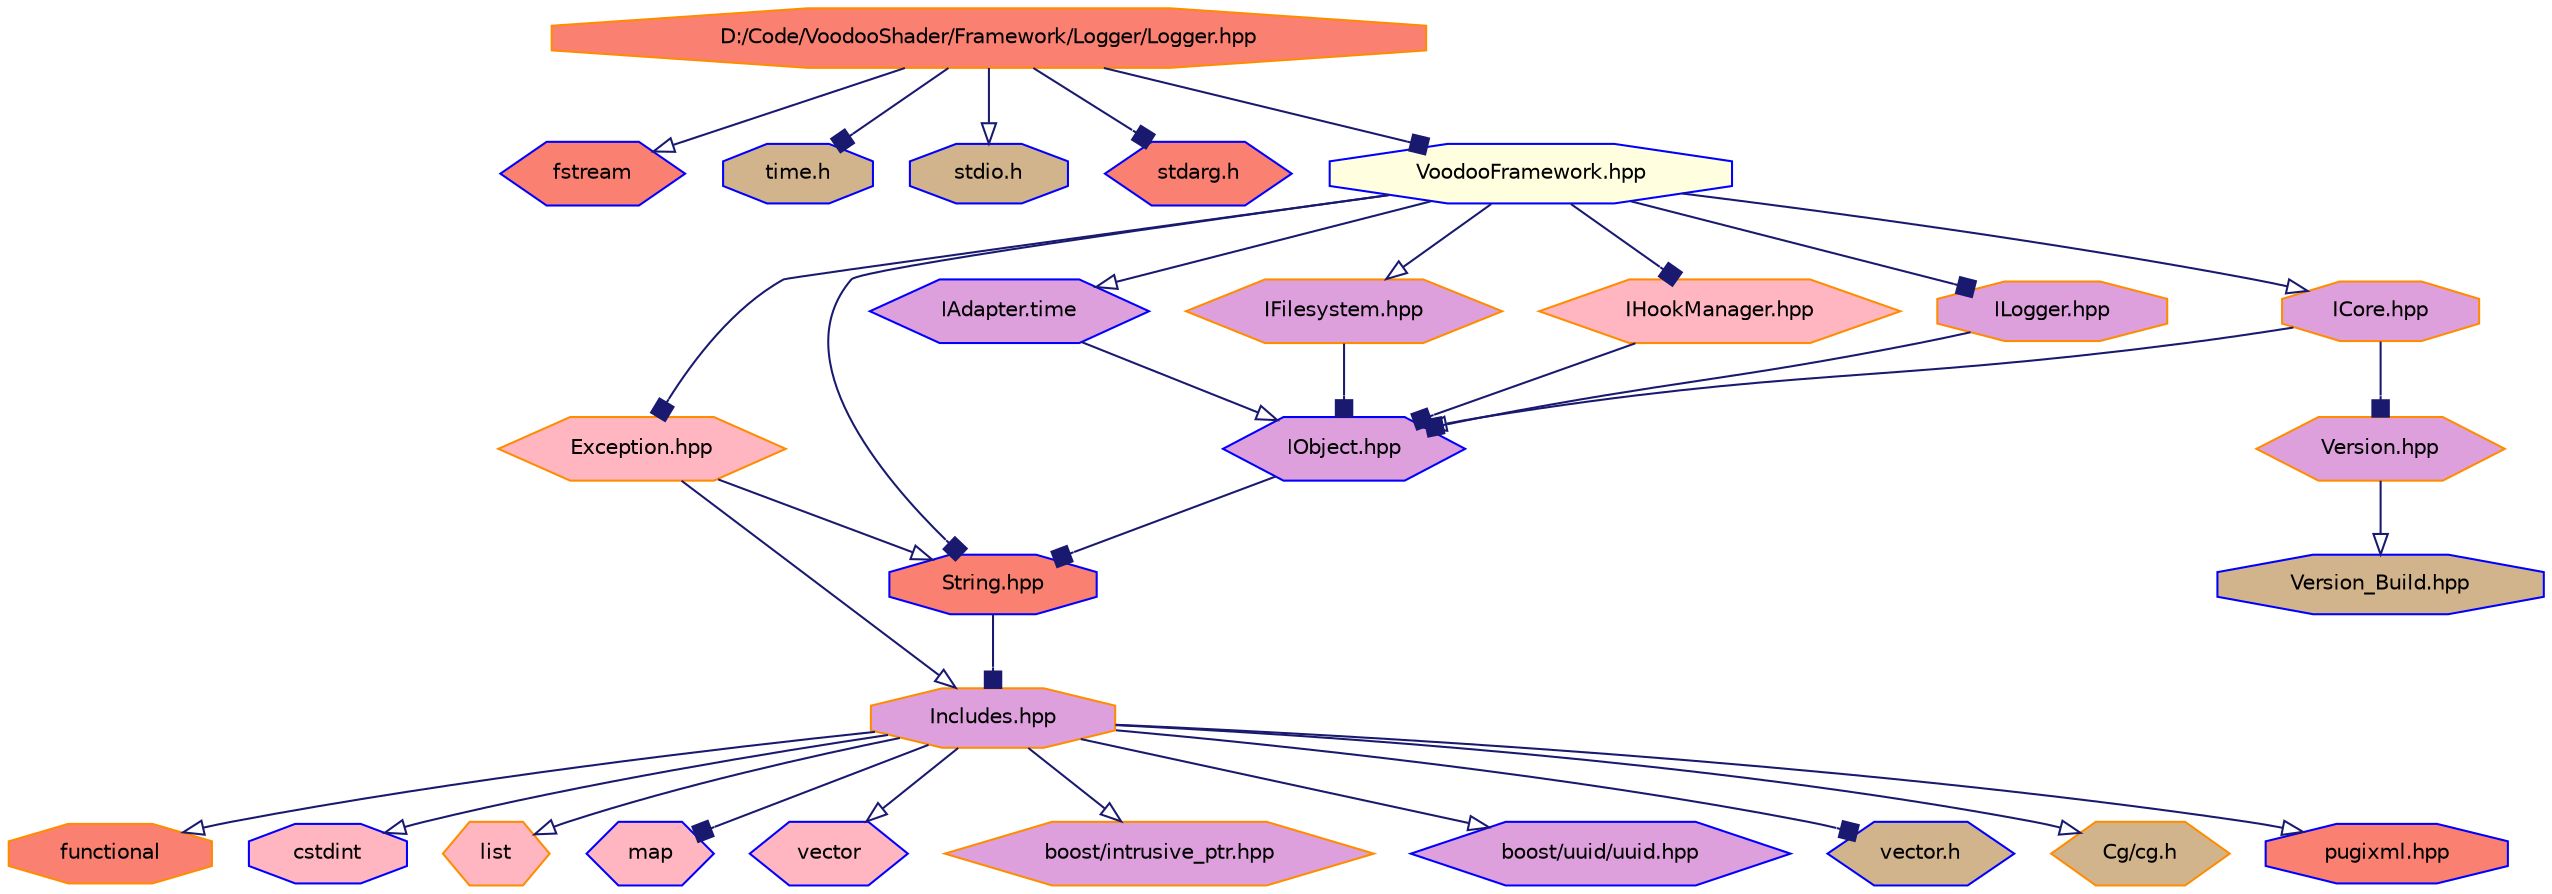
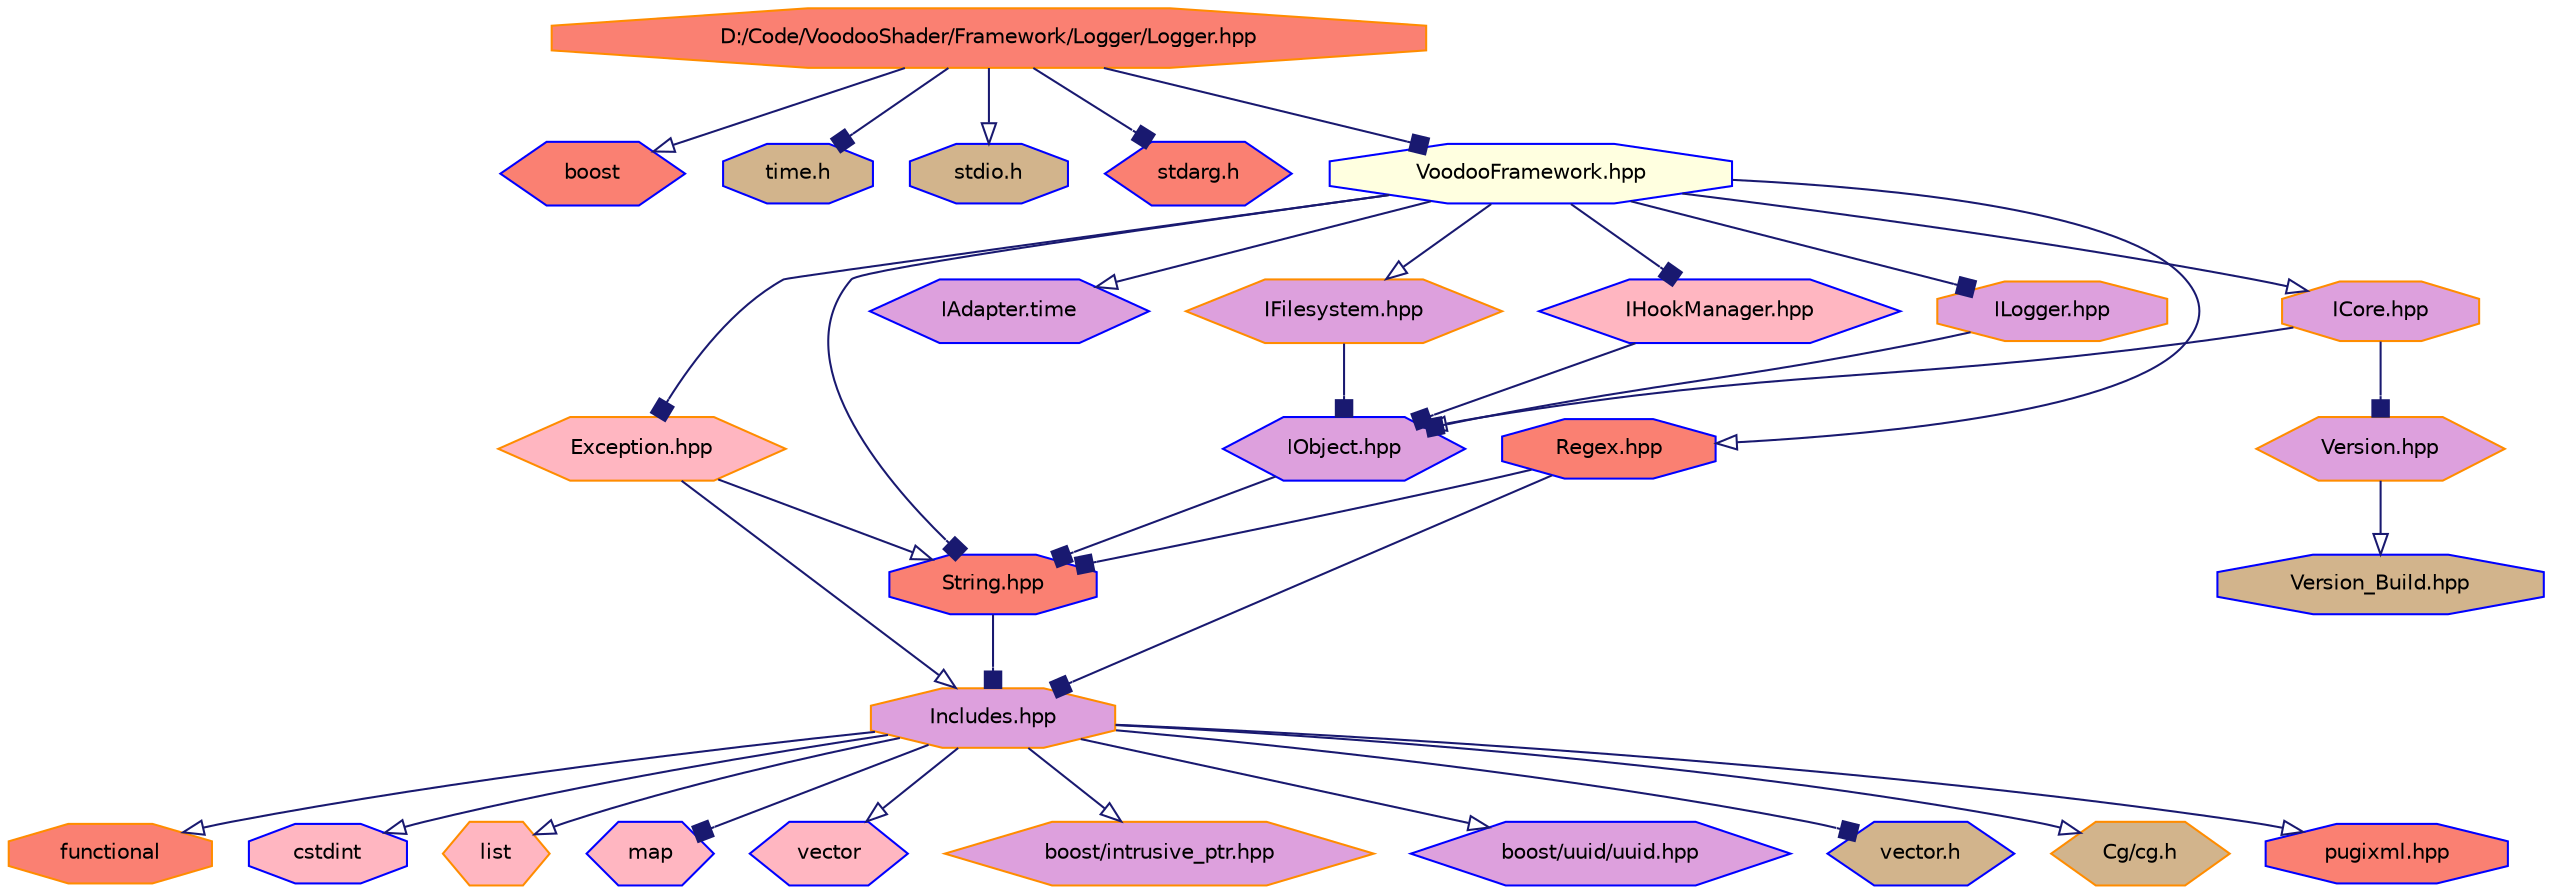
(593, 174) -> (593, 174)
(1720, 311) -> (1720, 311)
(1170, 377) -> none
none -> (1609, 449)
